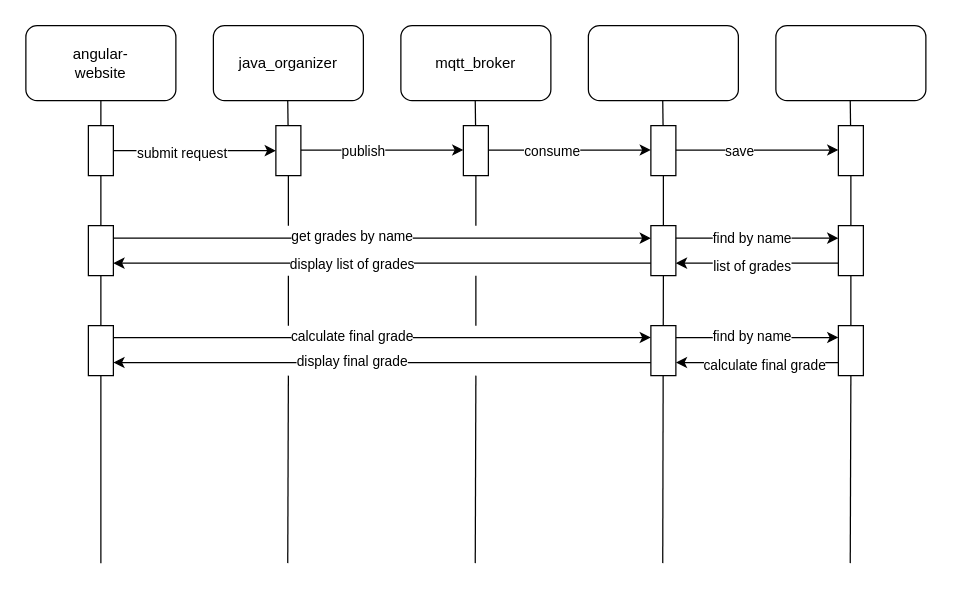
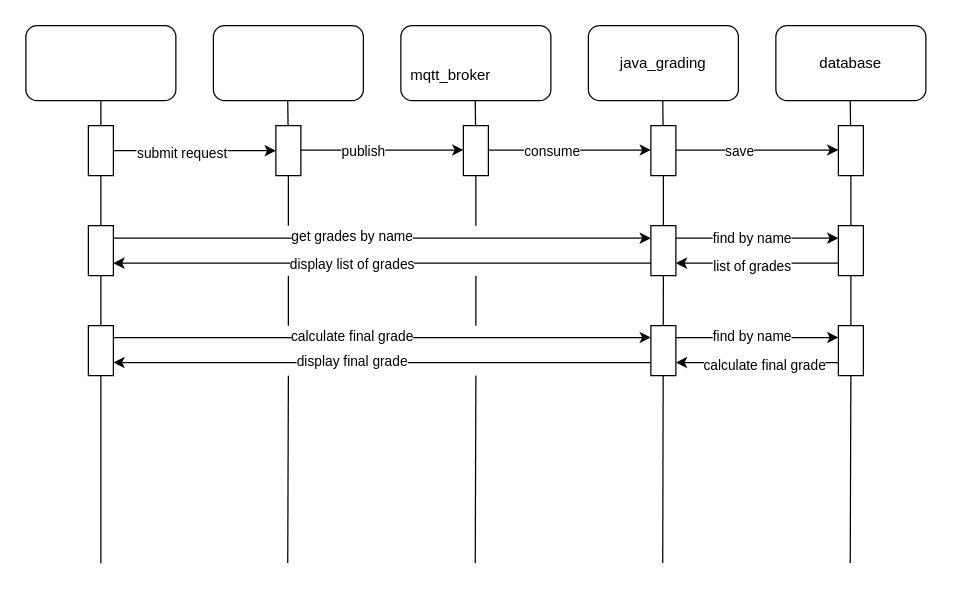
(101, 63) -> none
(288, 63) -> none
(476, 63) -> (451, 76)
none -> (663, 63)
none -> (851, 63)
